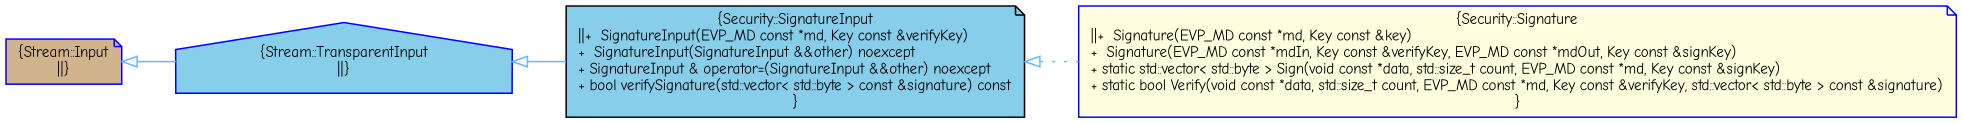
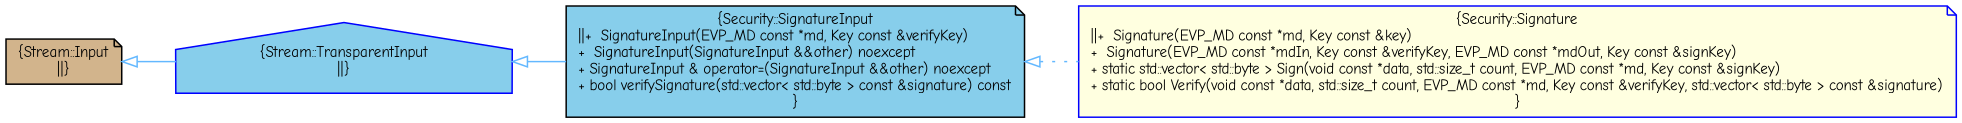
(64, 62) -> (64, 62)
